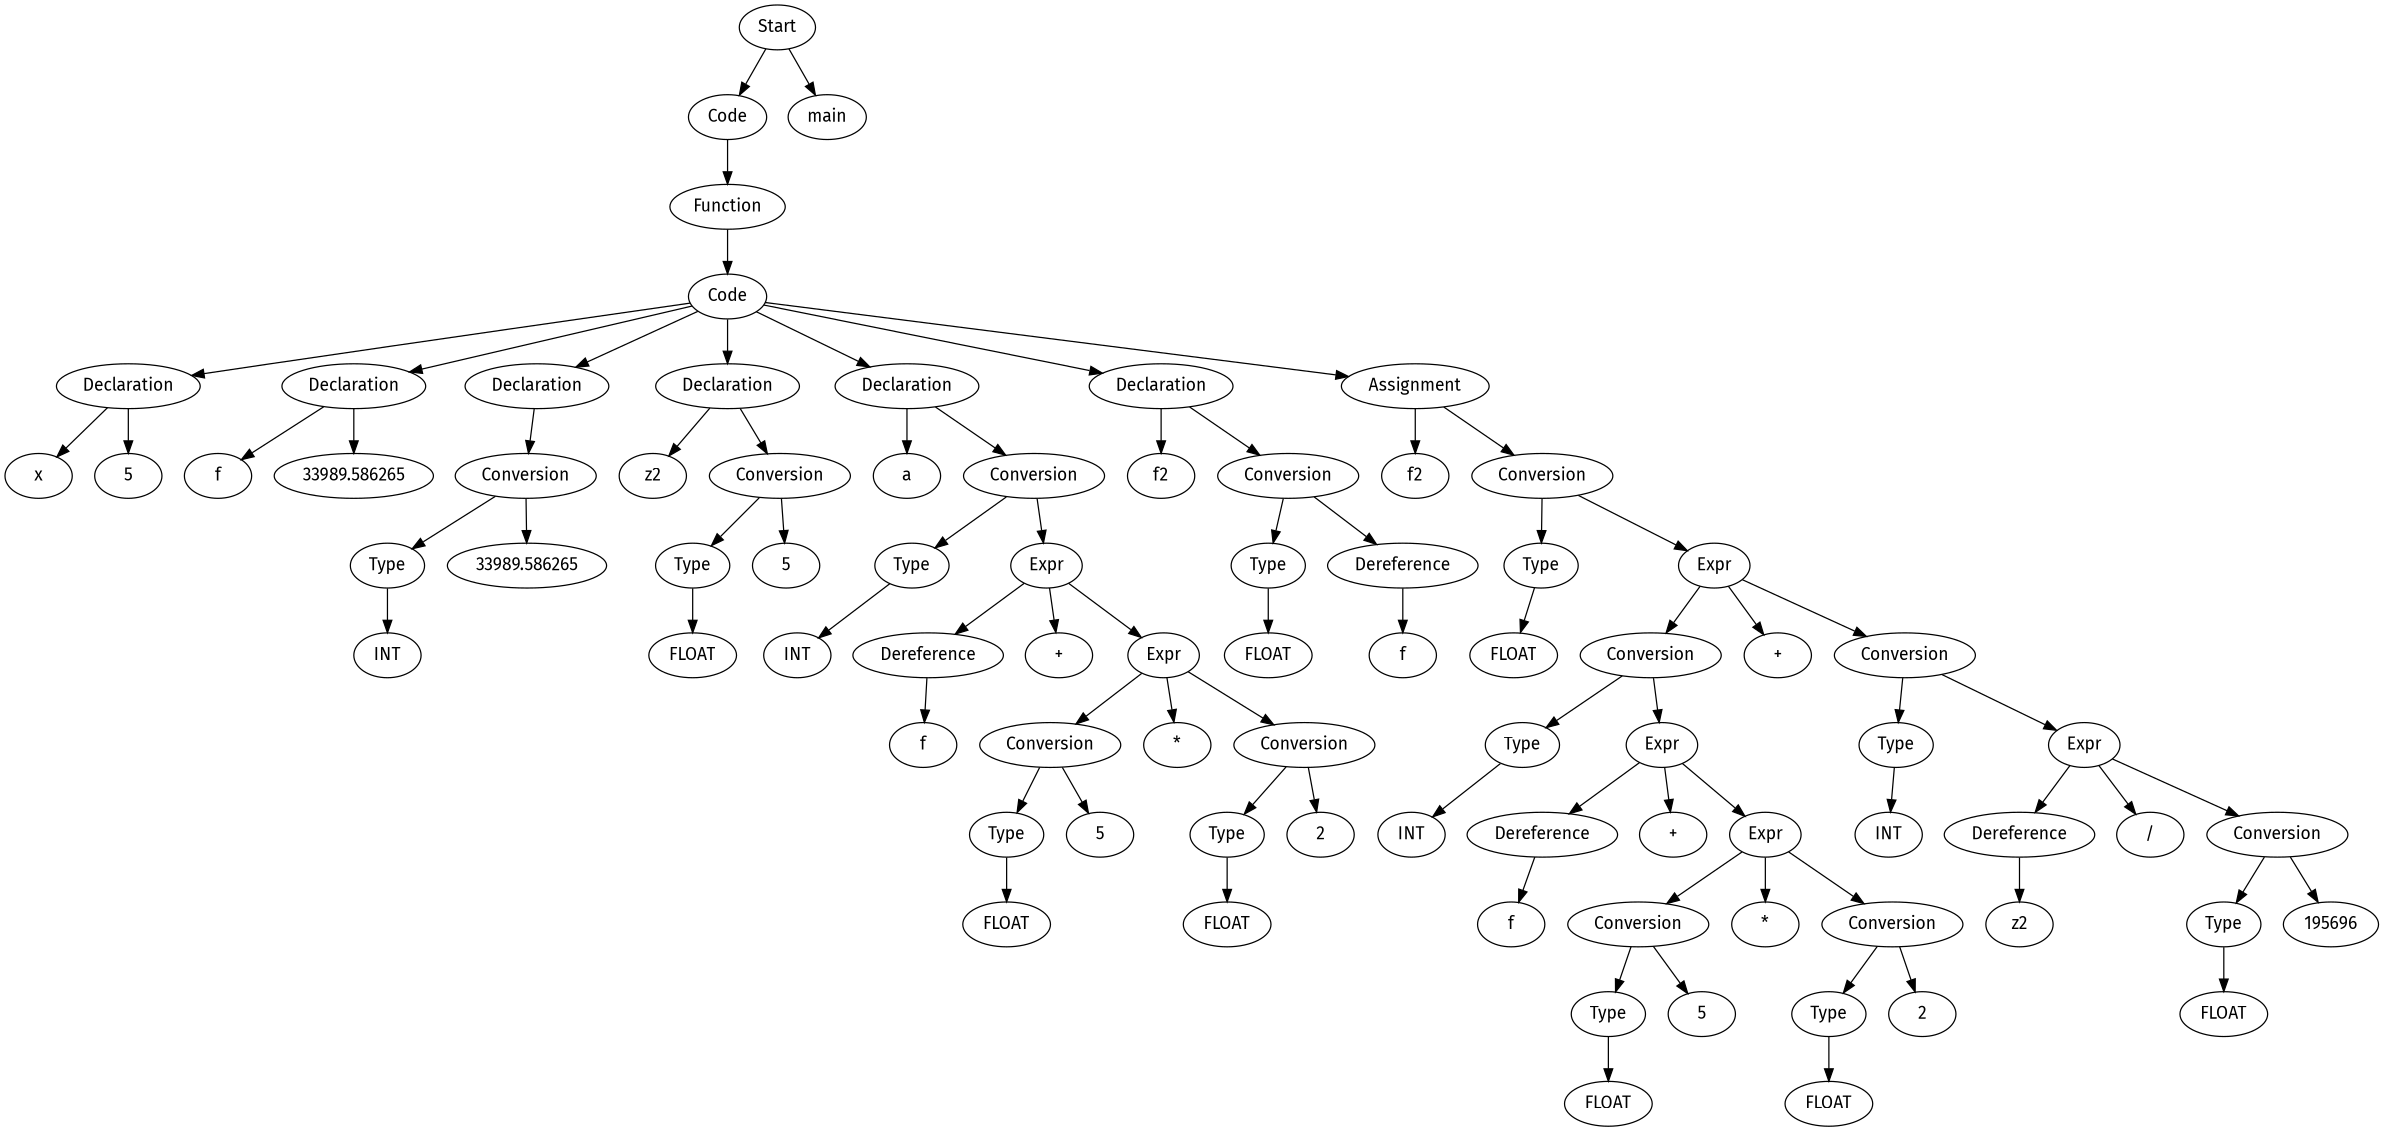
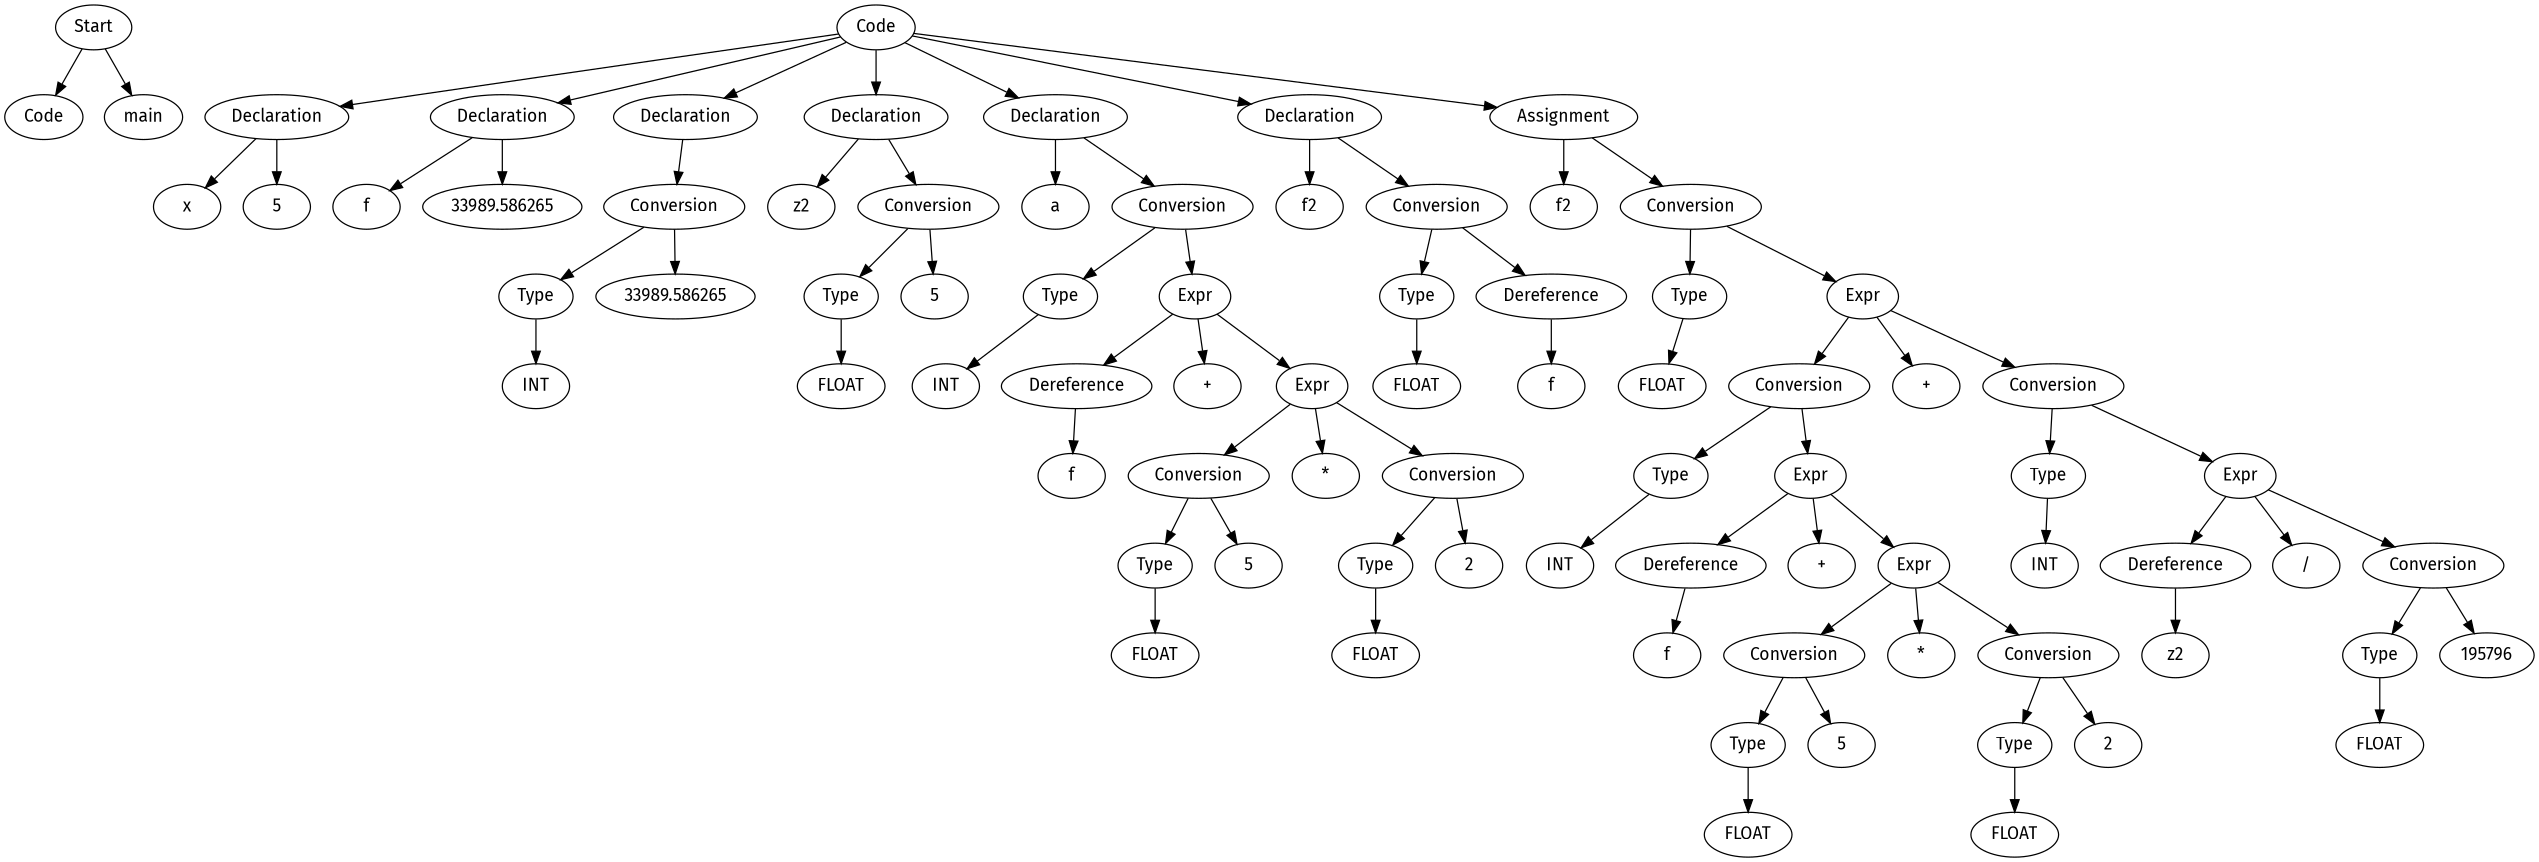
(728, 207) -> none
(2331, 924) -> (2487, 655)
